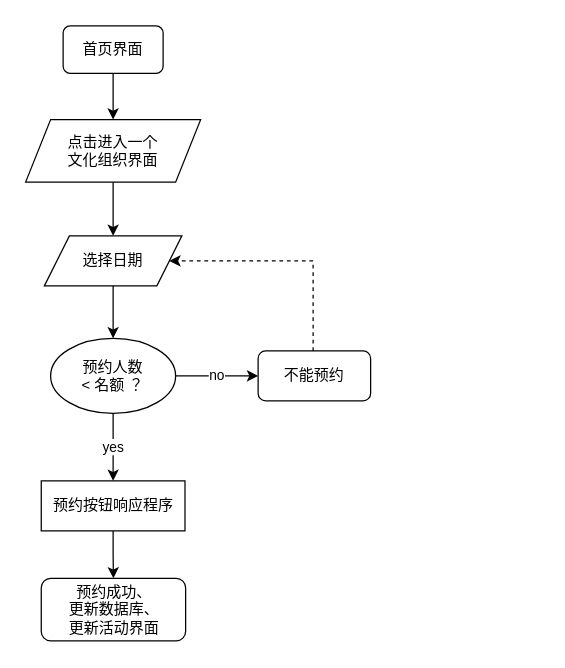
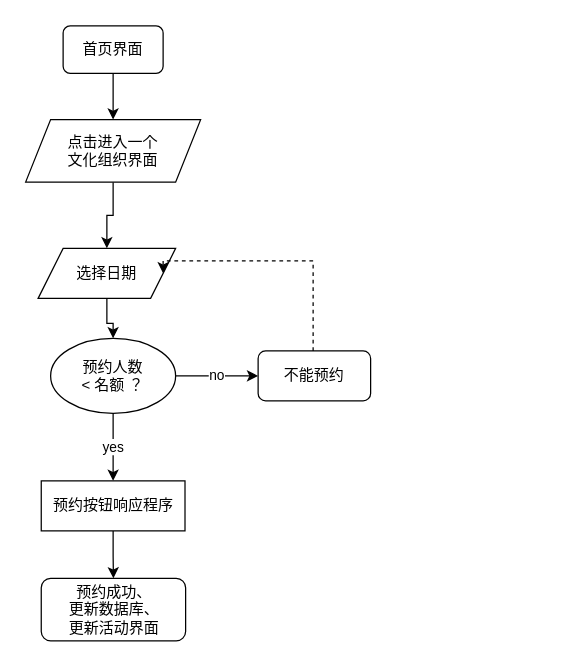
(113, 261) -> (107, 273)
